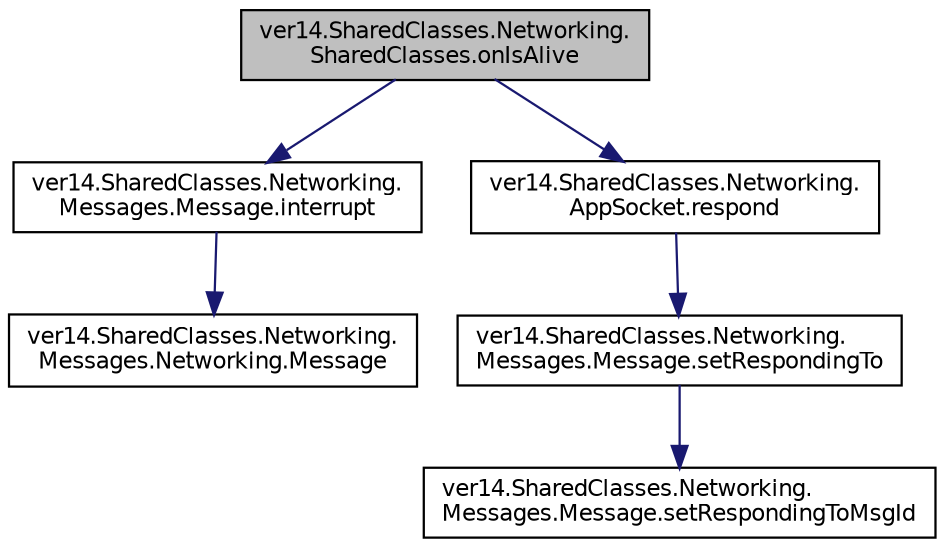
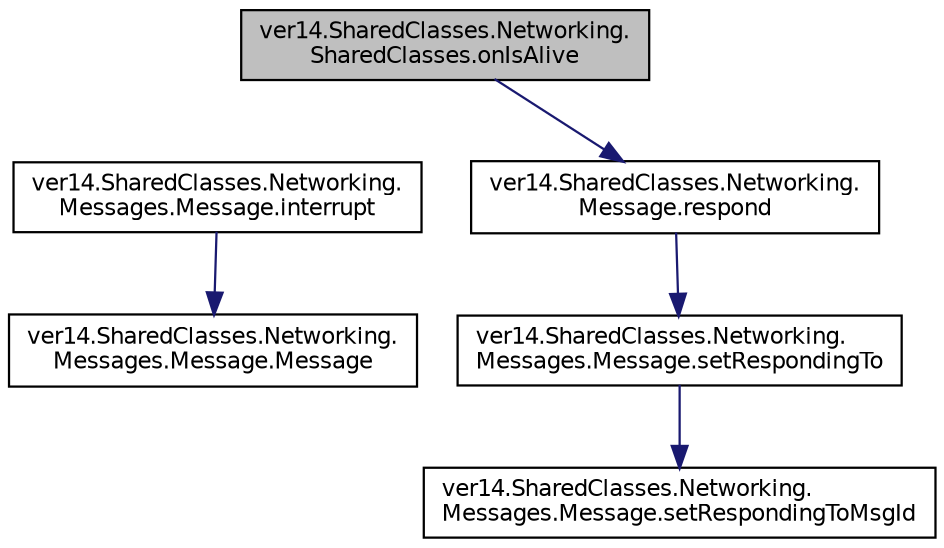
(341, 115) -> none
(675, 197) -> (675, 197)
(213, 351) -> (213, 351)
